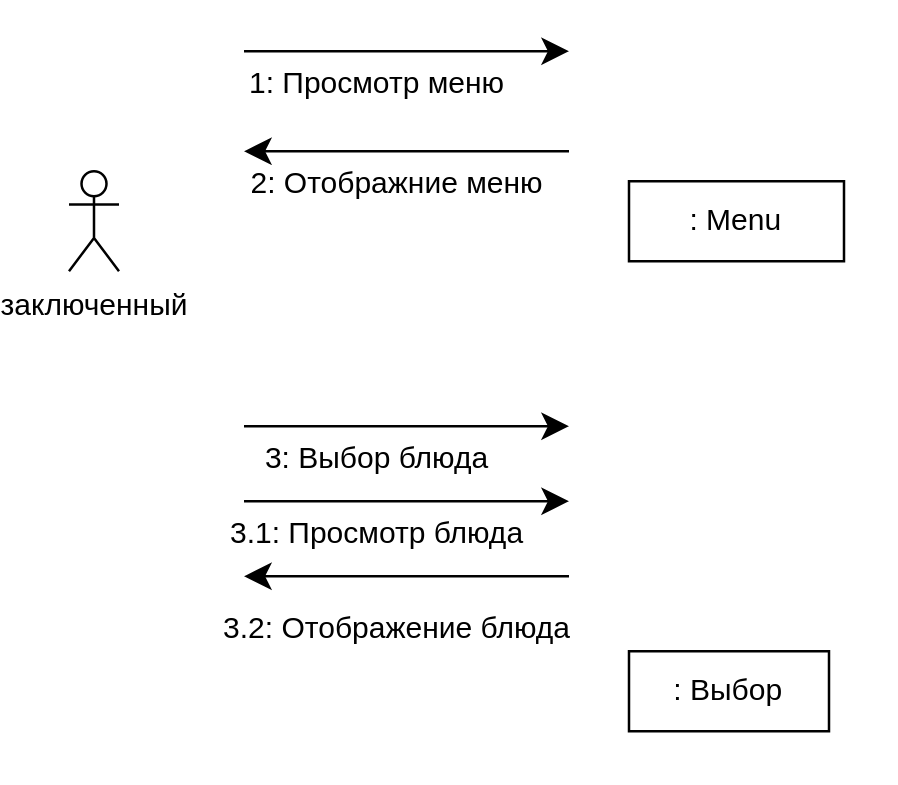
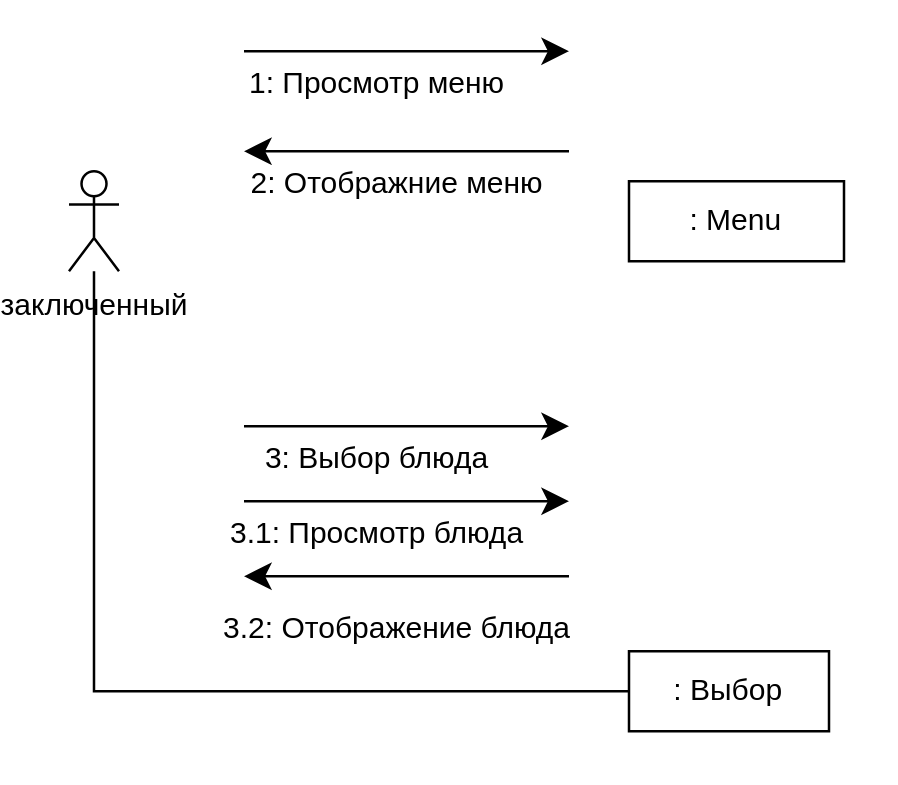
none -> (151, 691)
